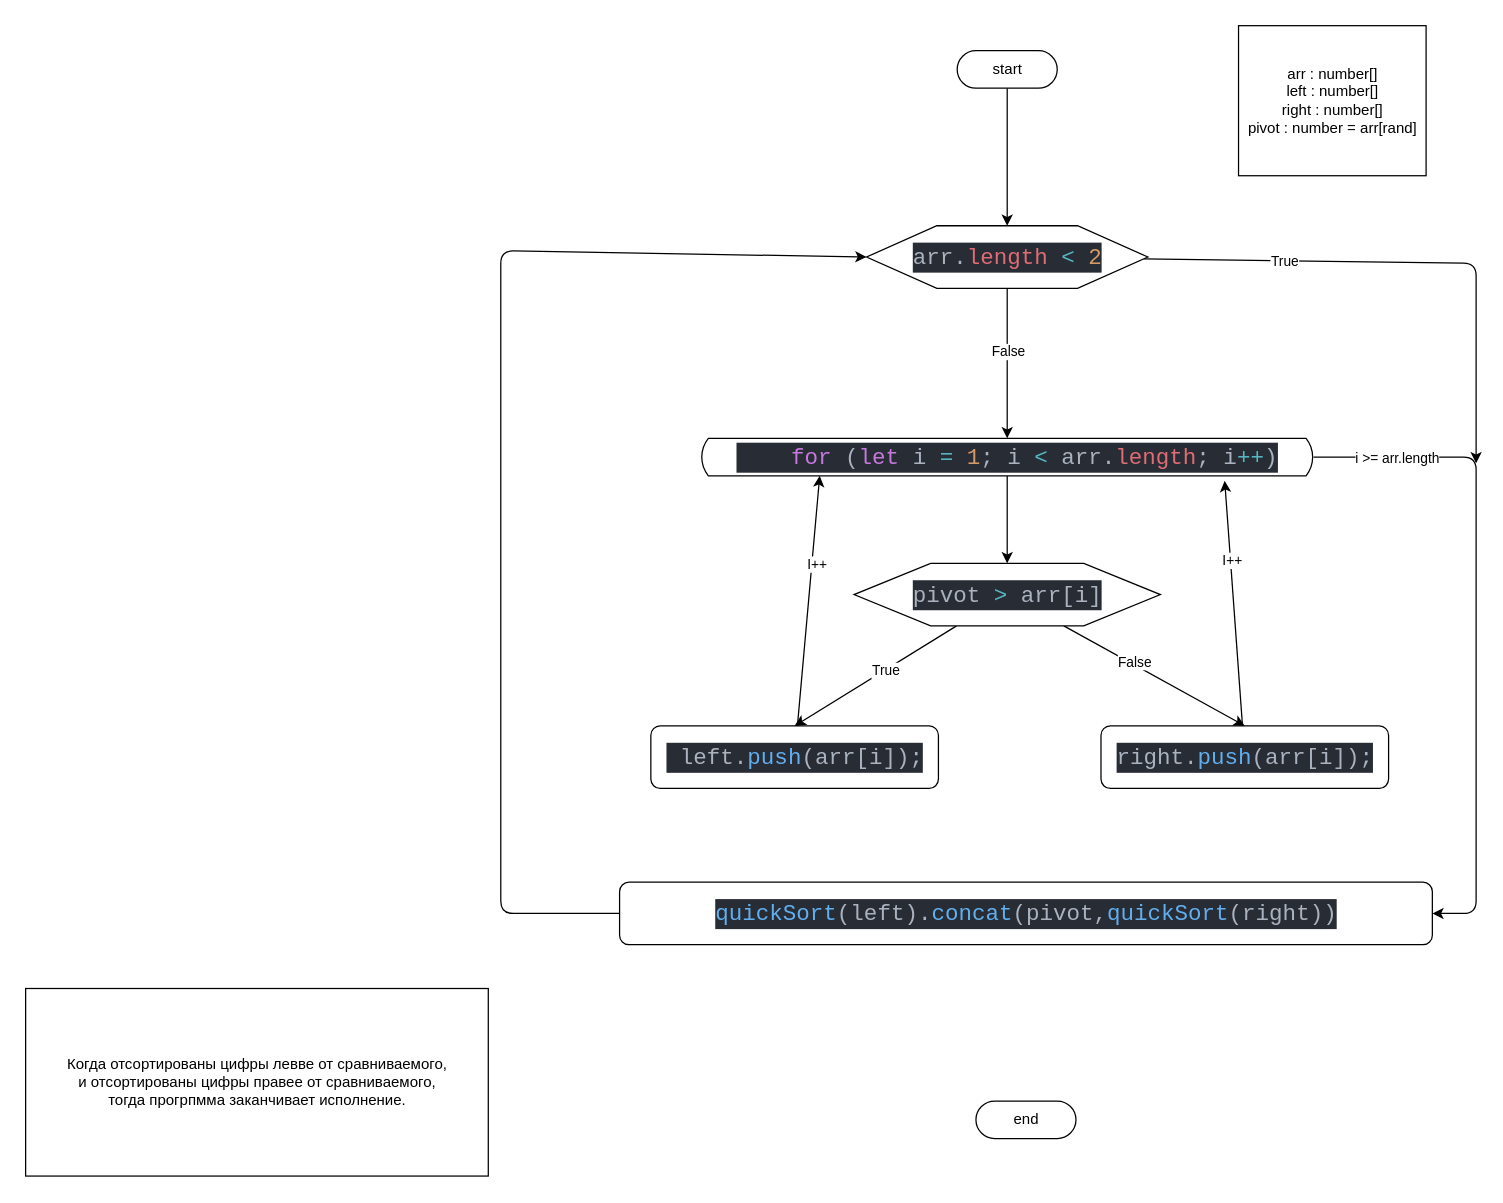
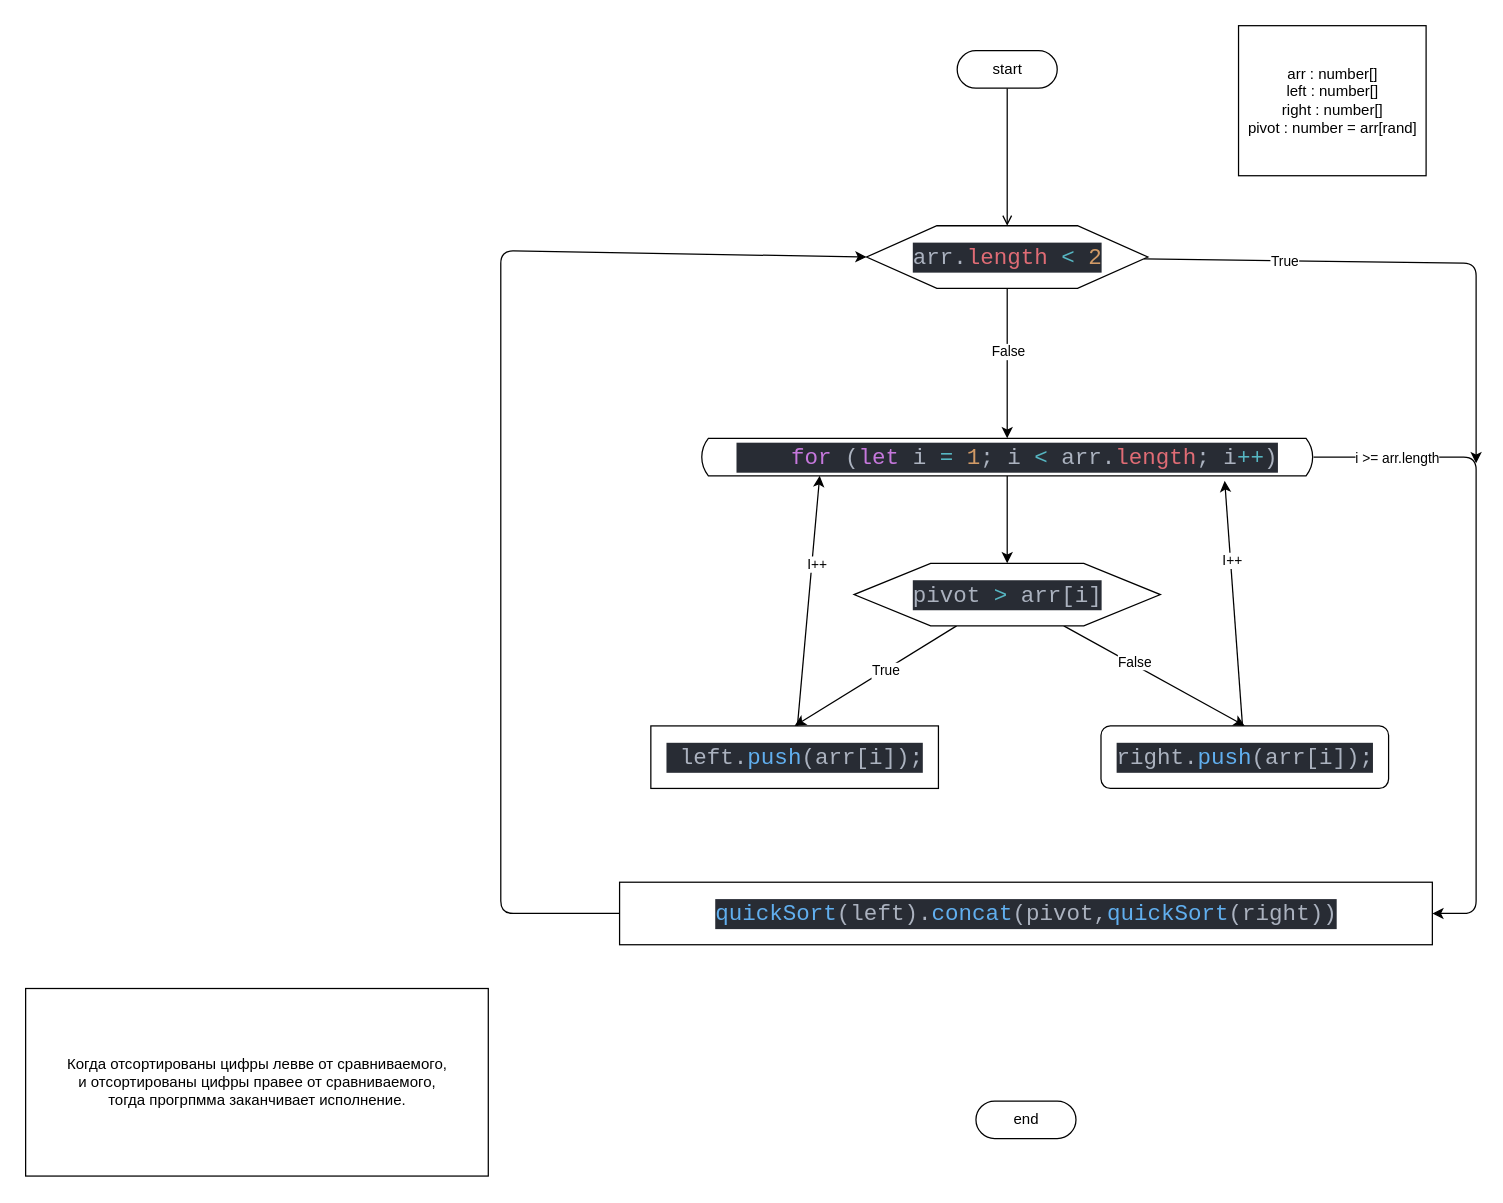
(1007, 216) -> (1007, 218)
(794, 757) -> (794, 757)
(1026, 913) -> (1026, 913)
